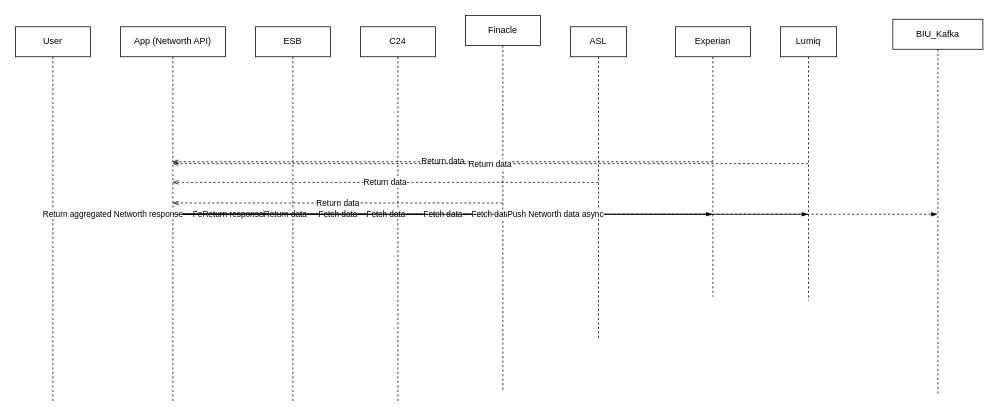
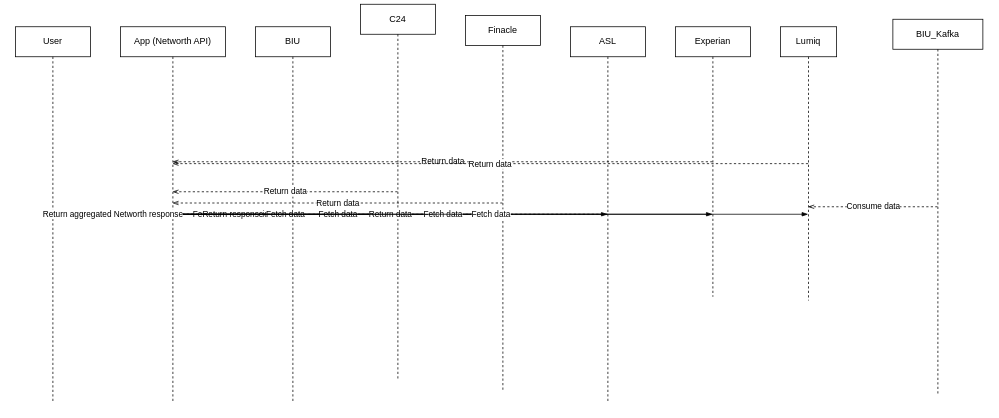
(293, 42) -> (293, 42)
(599, 182) -> (608, 214)
none -> (873, 207)
(398, 214) -> (398, 192)
(870, 214) -> none
